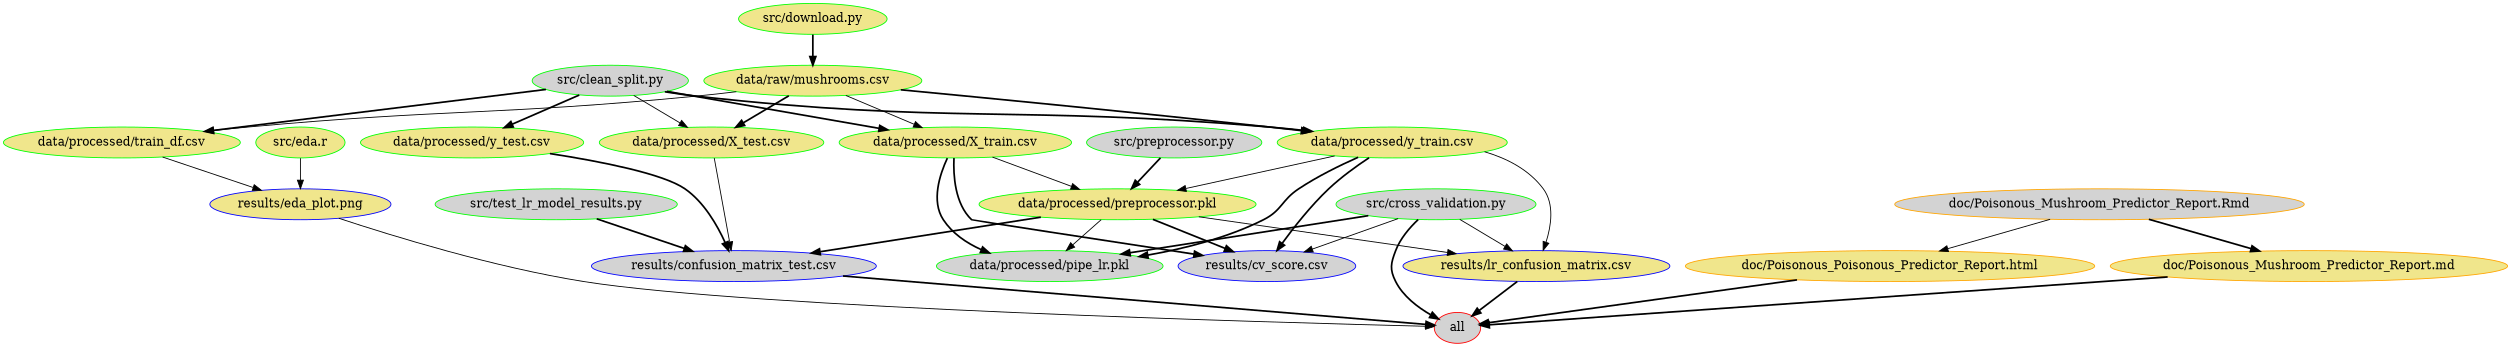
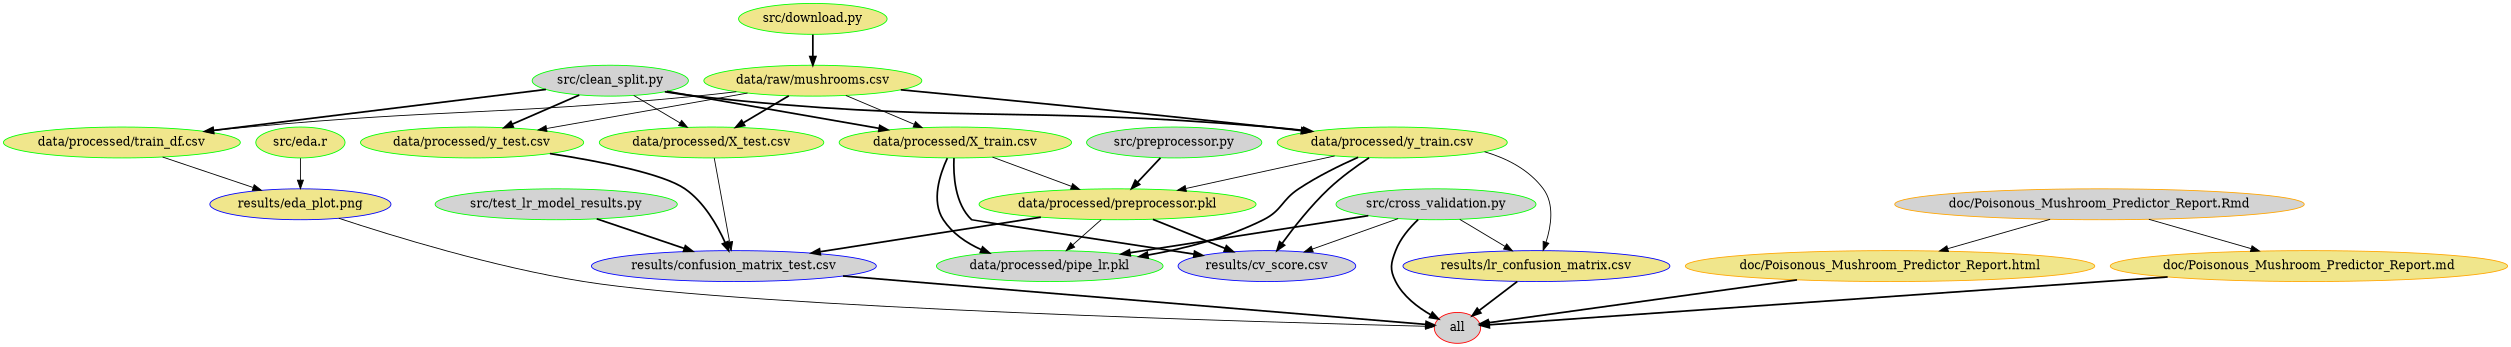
none -> (647, 111)
(2200, 234) -> (2200, 234)
(1323, 235) -> none
(1890, 266) -> (1890, 266)
